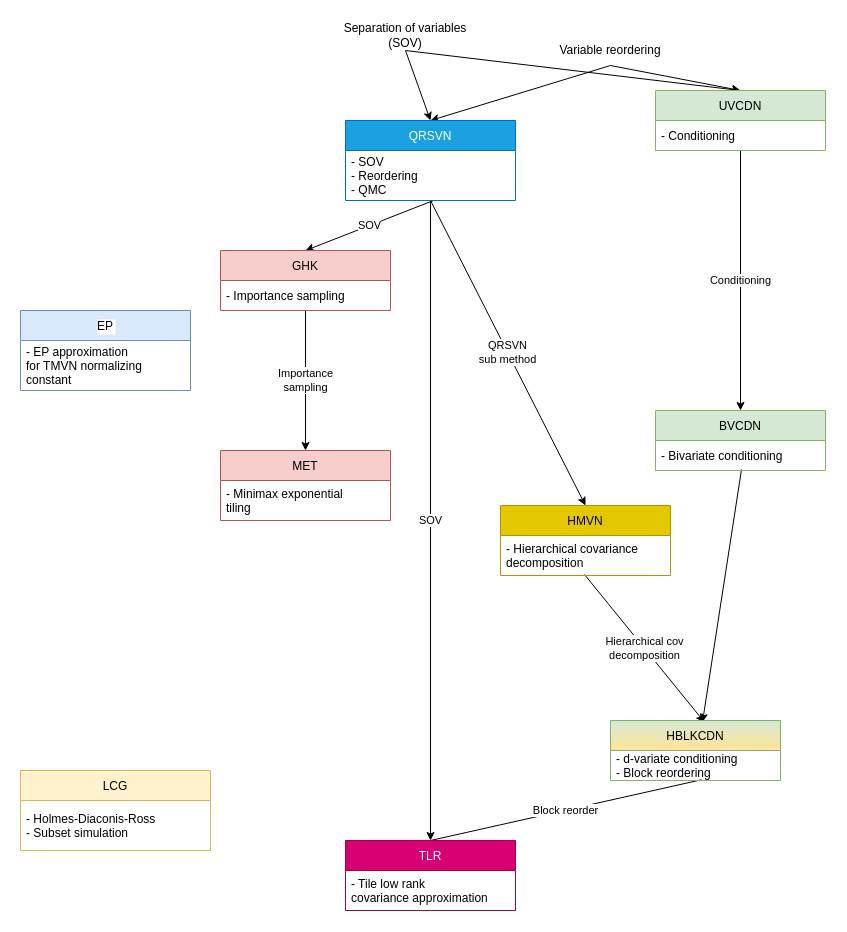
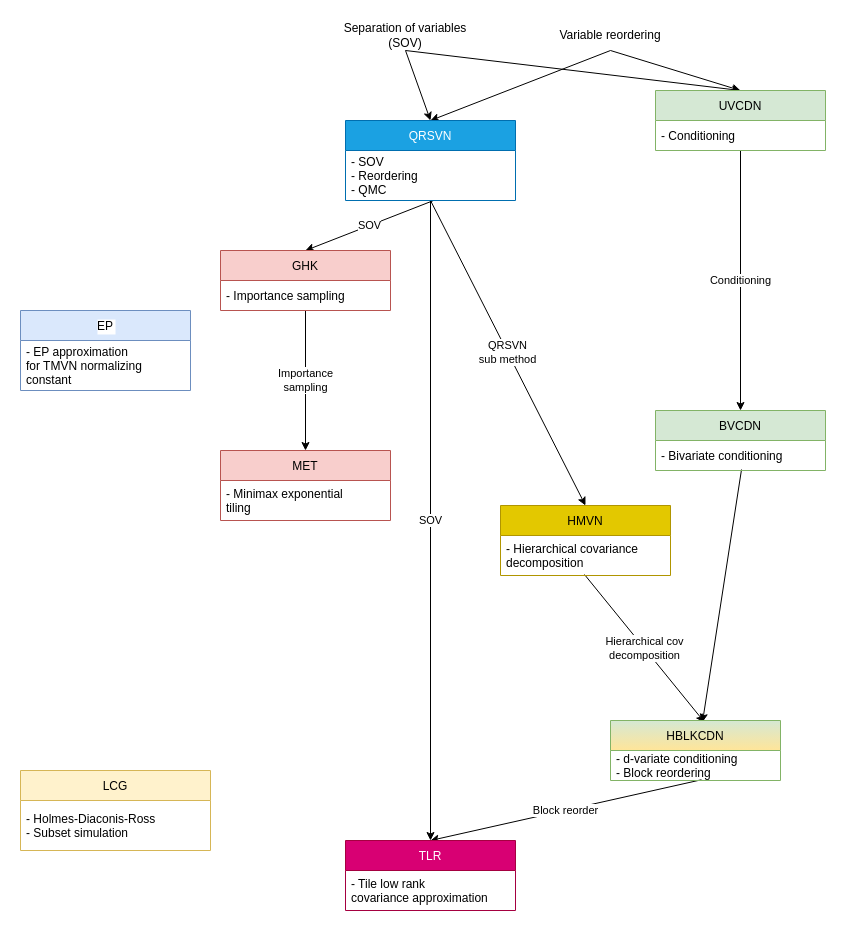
(611, 51) -> (611, 36)
(435, 839) -> (438, 839)
